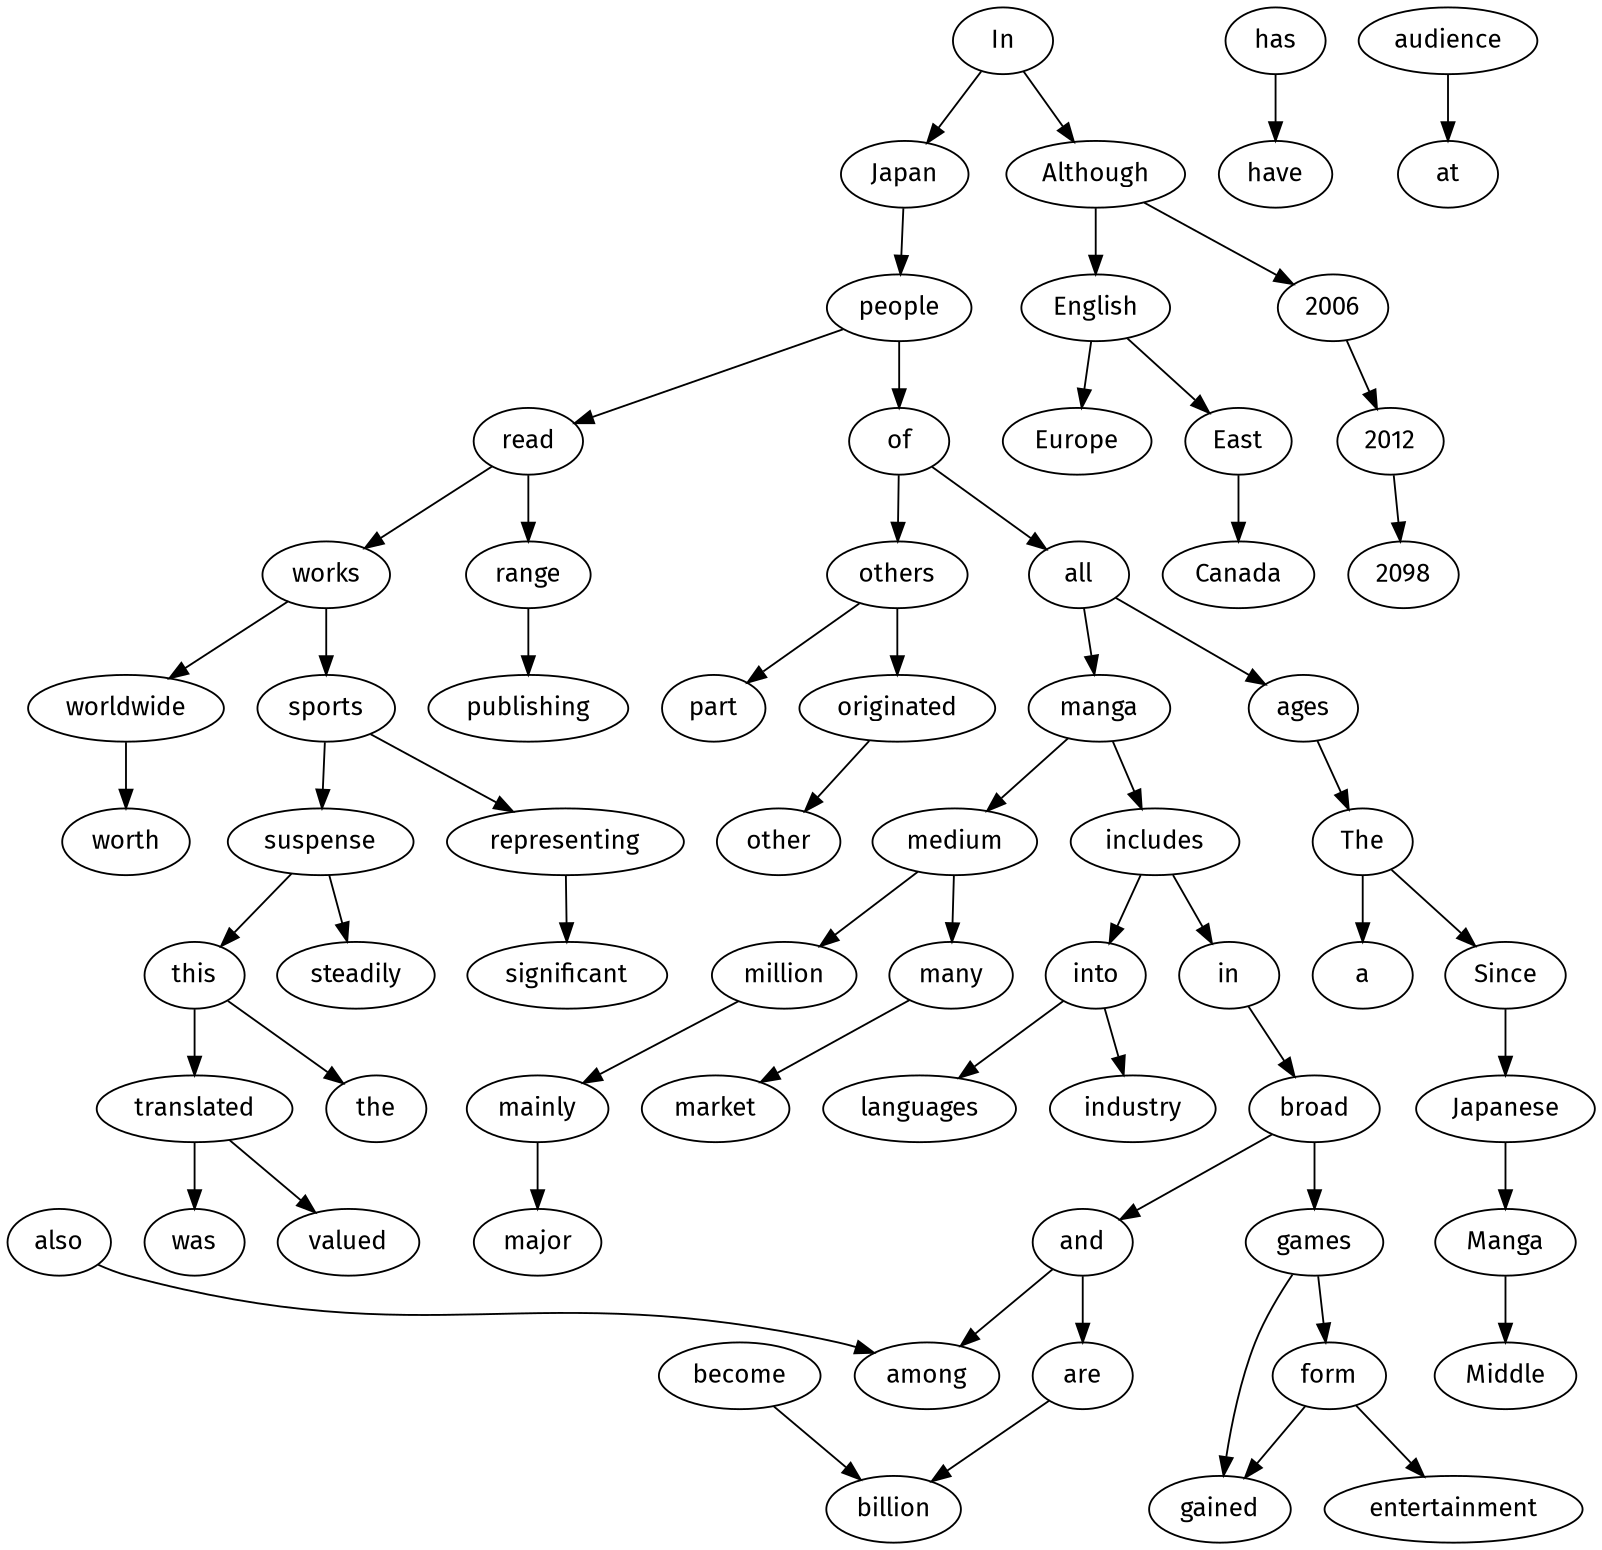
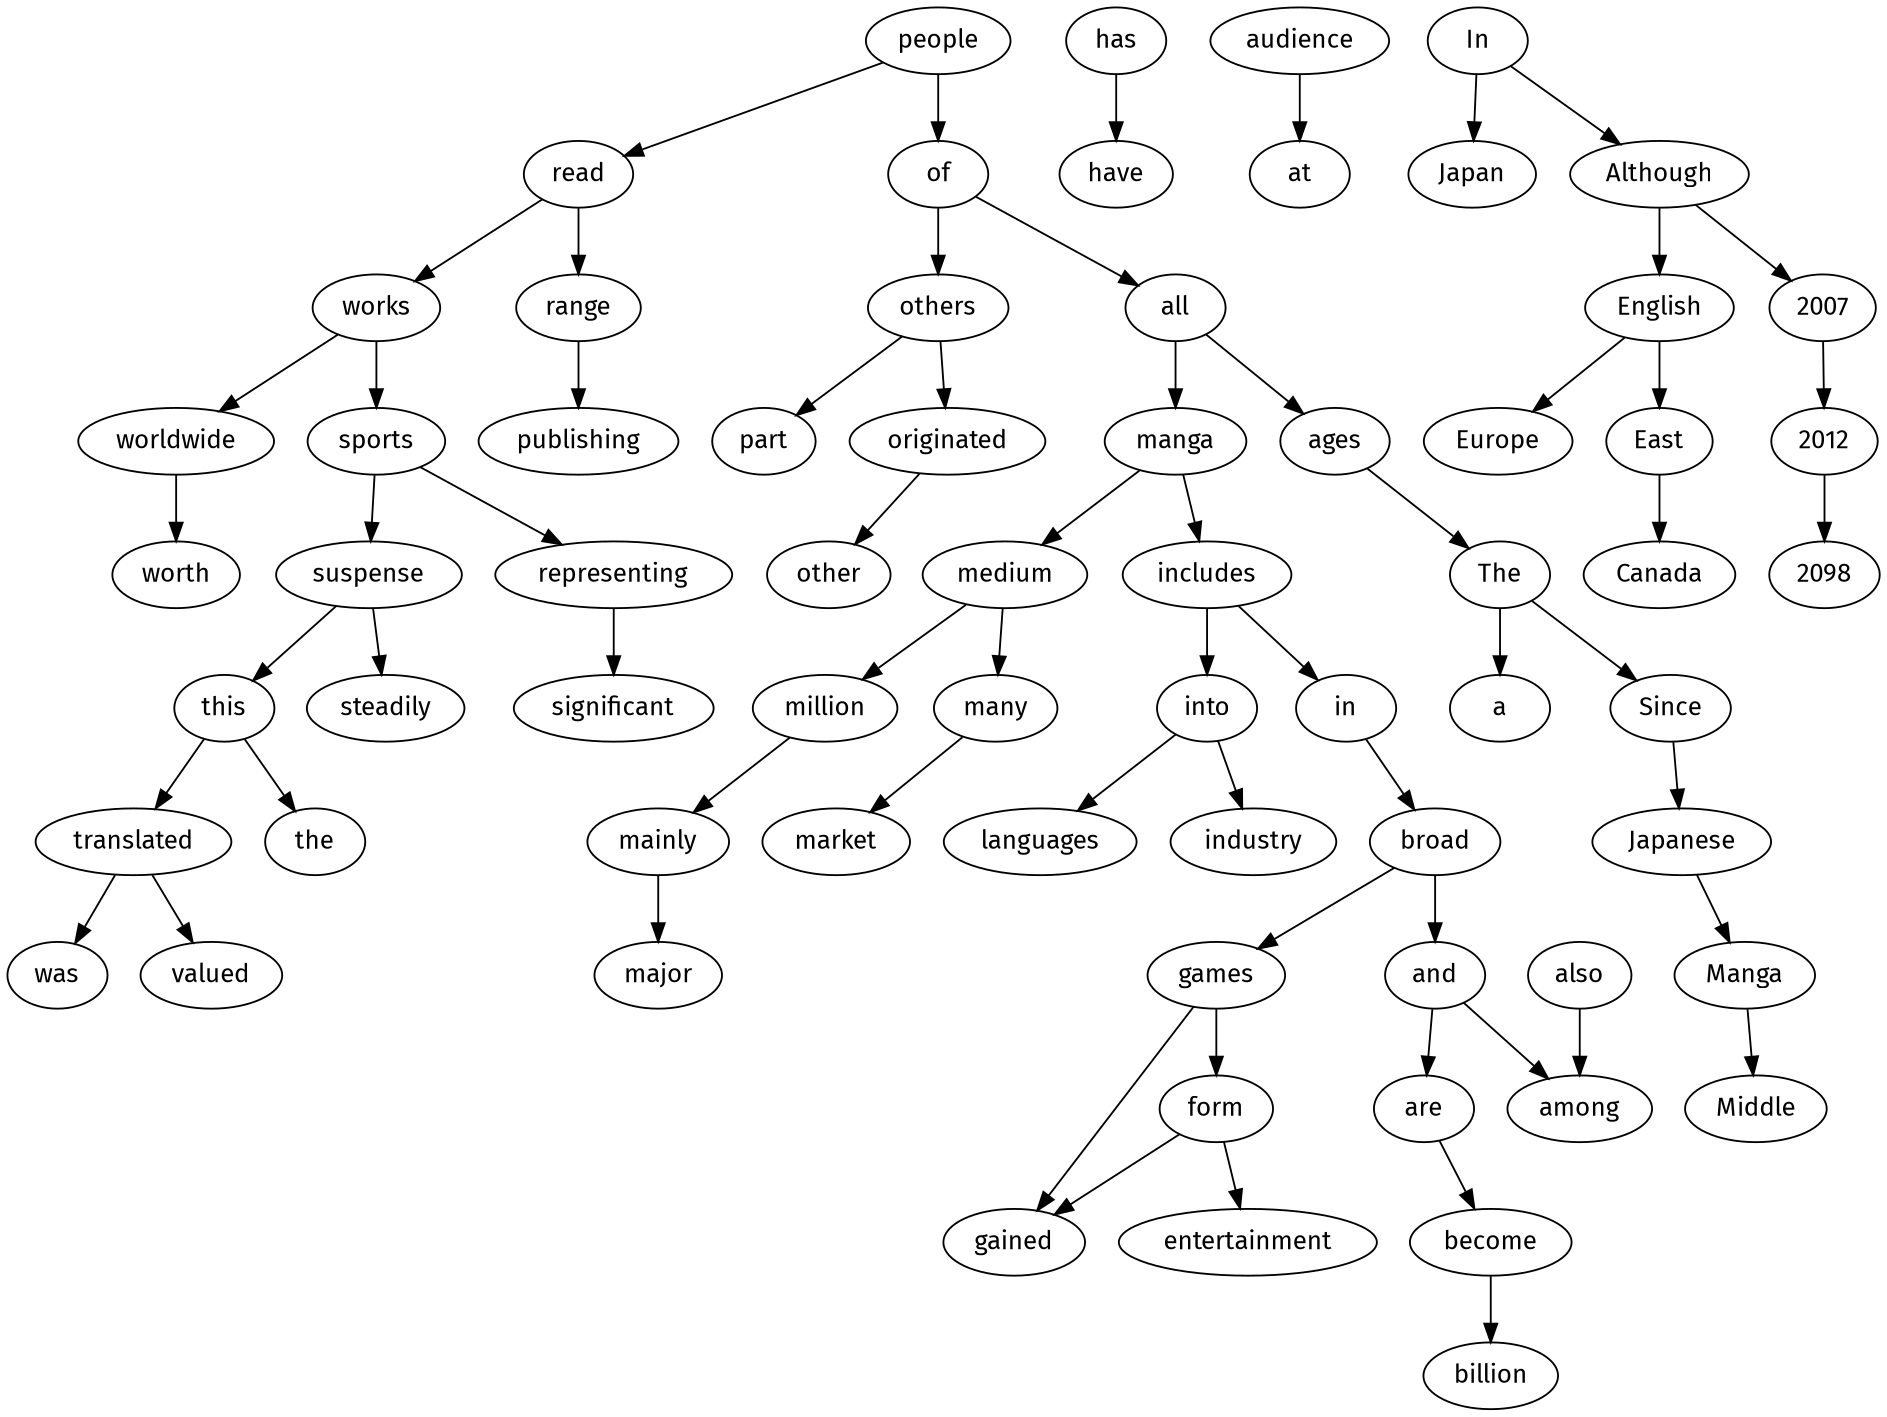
(902, 232) -> none
(1333, 308) -> (1823, 308)
(998, 1436) -> (1453, 1166)
